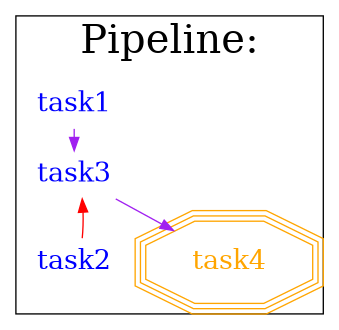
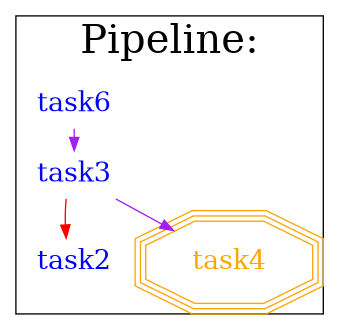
(74, 105) -> (74, 105)
(83, 225) -> (65, 212)
